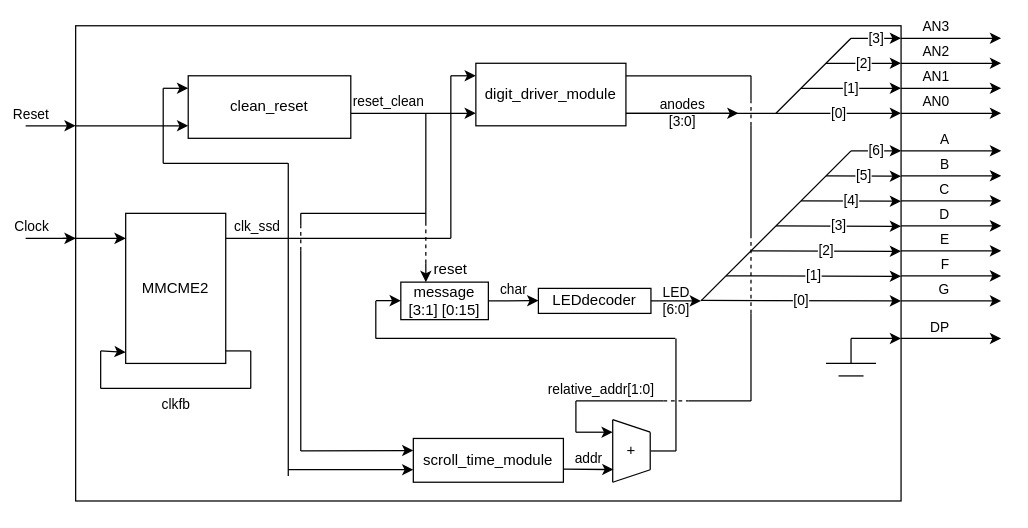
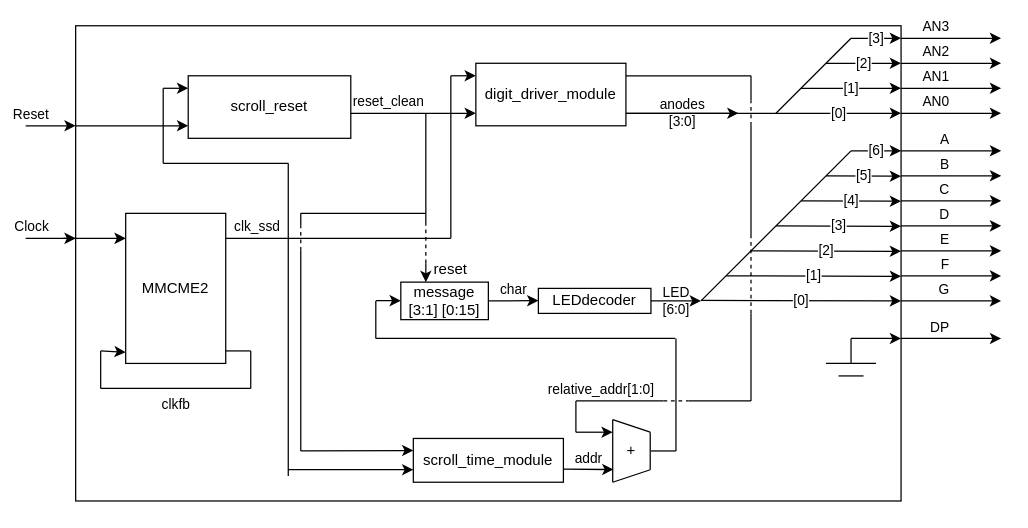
(269, 107) -> (269, 107)
